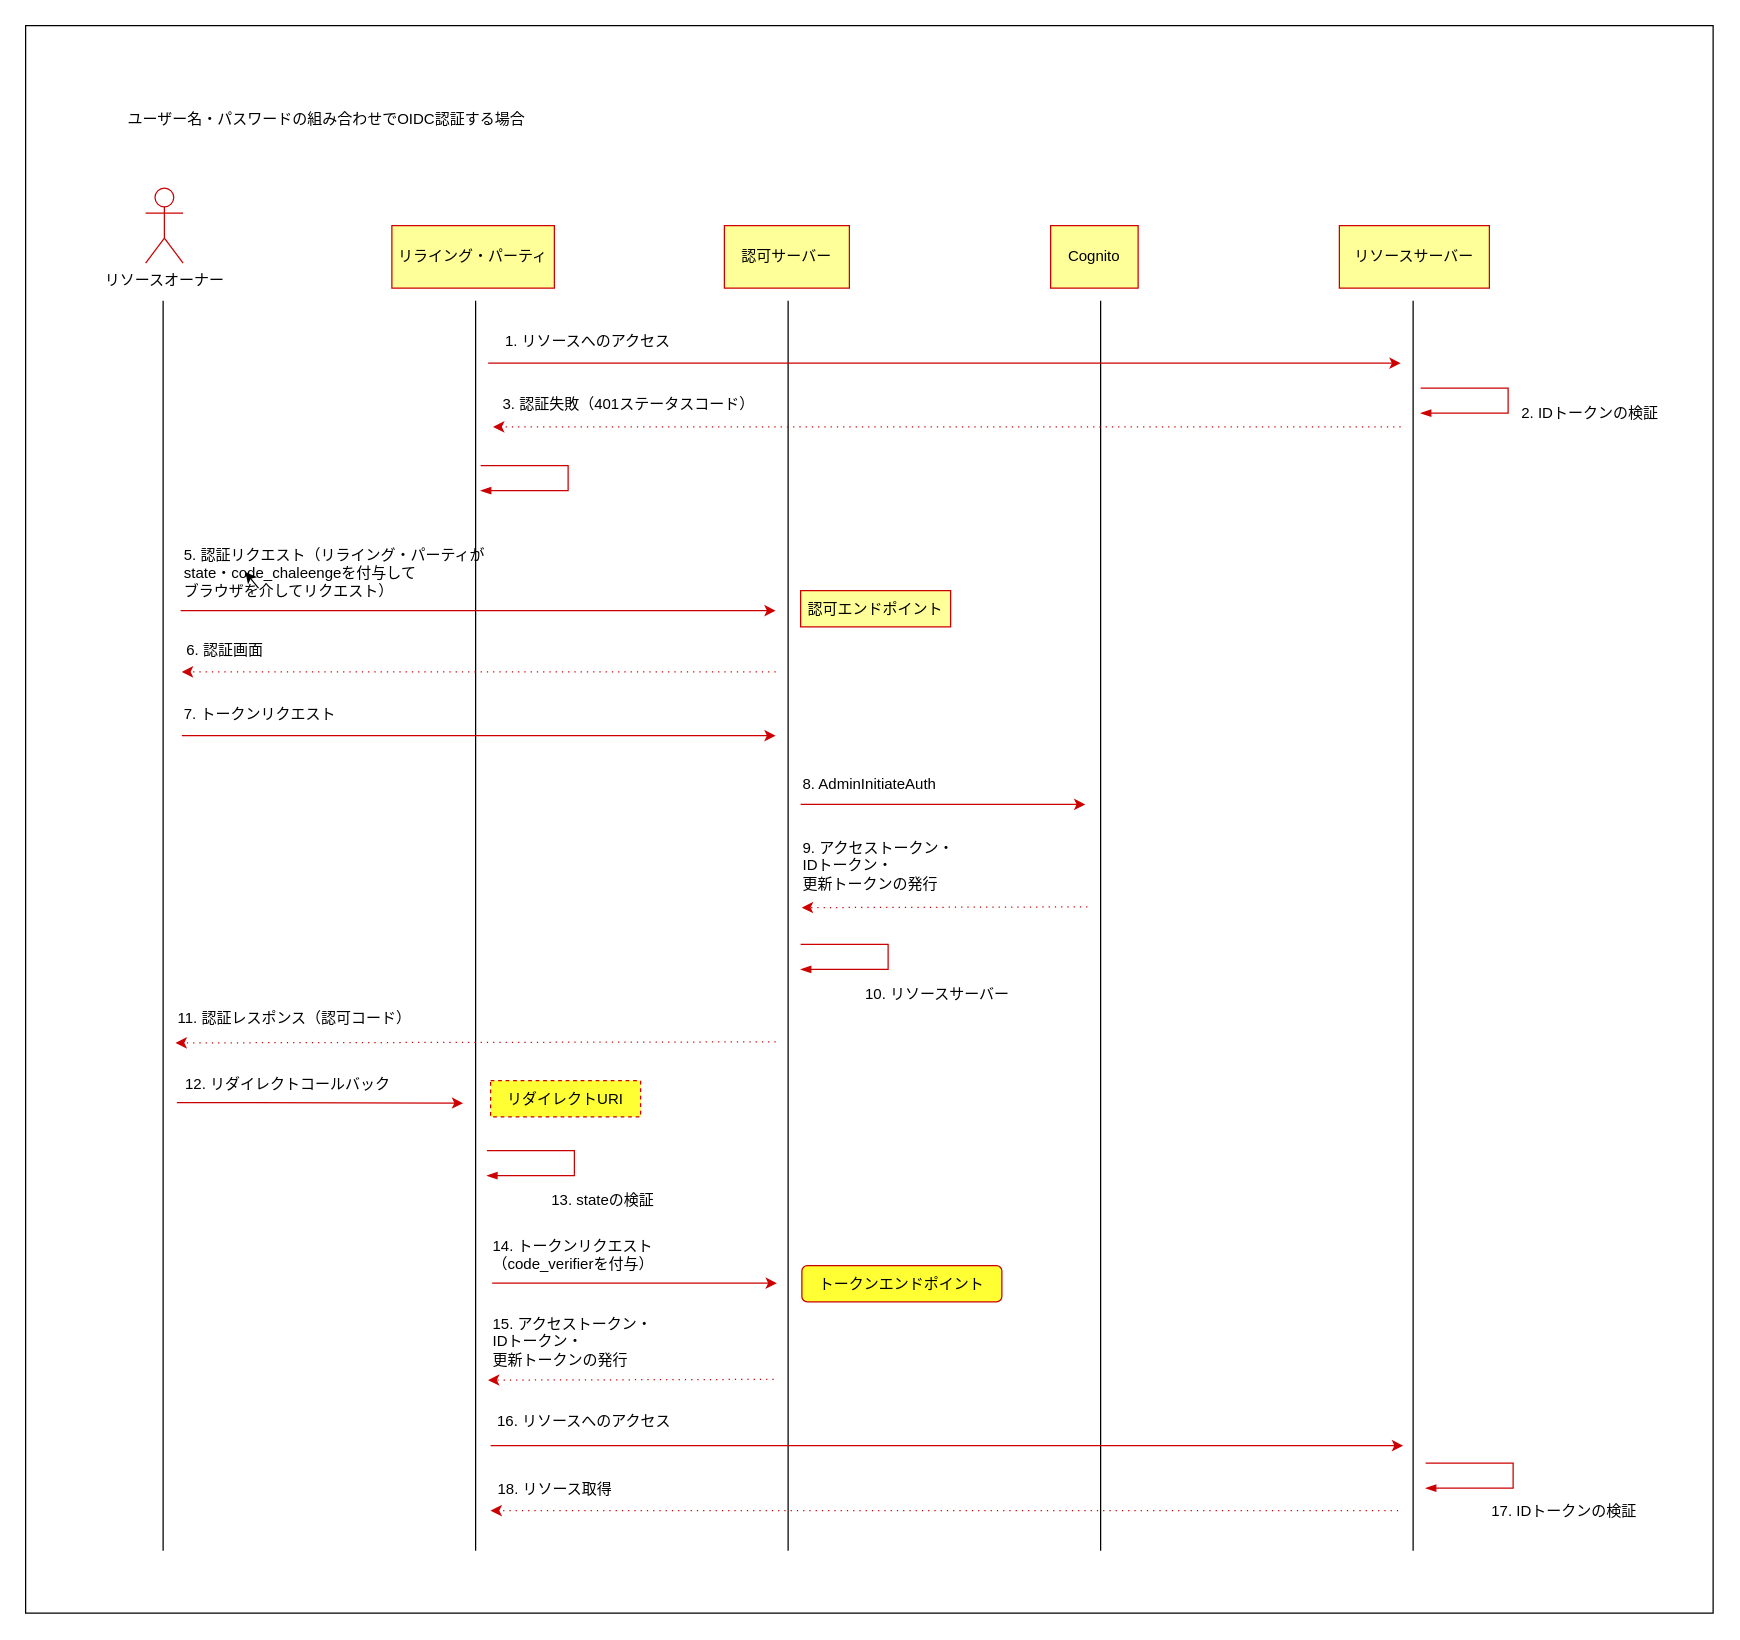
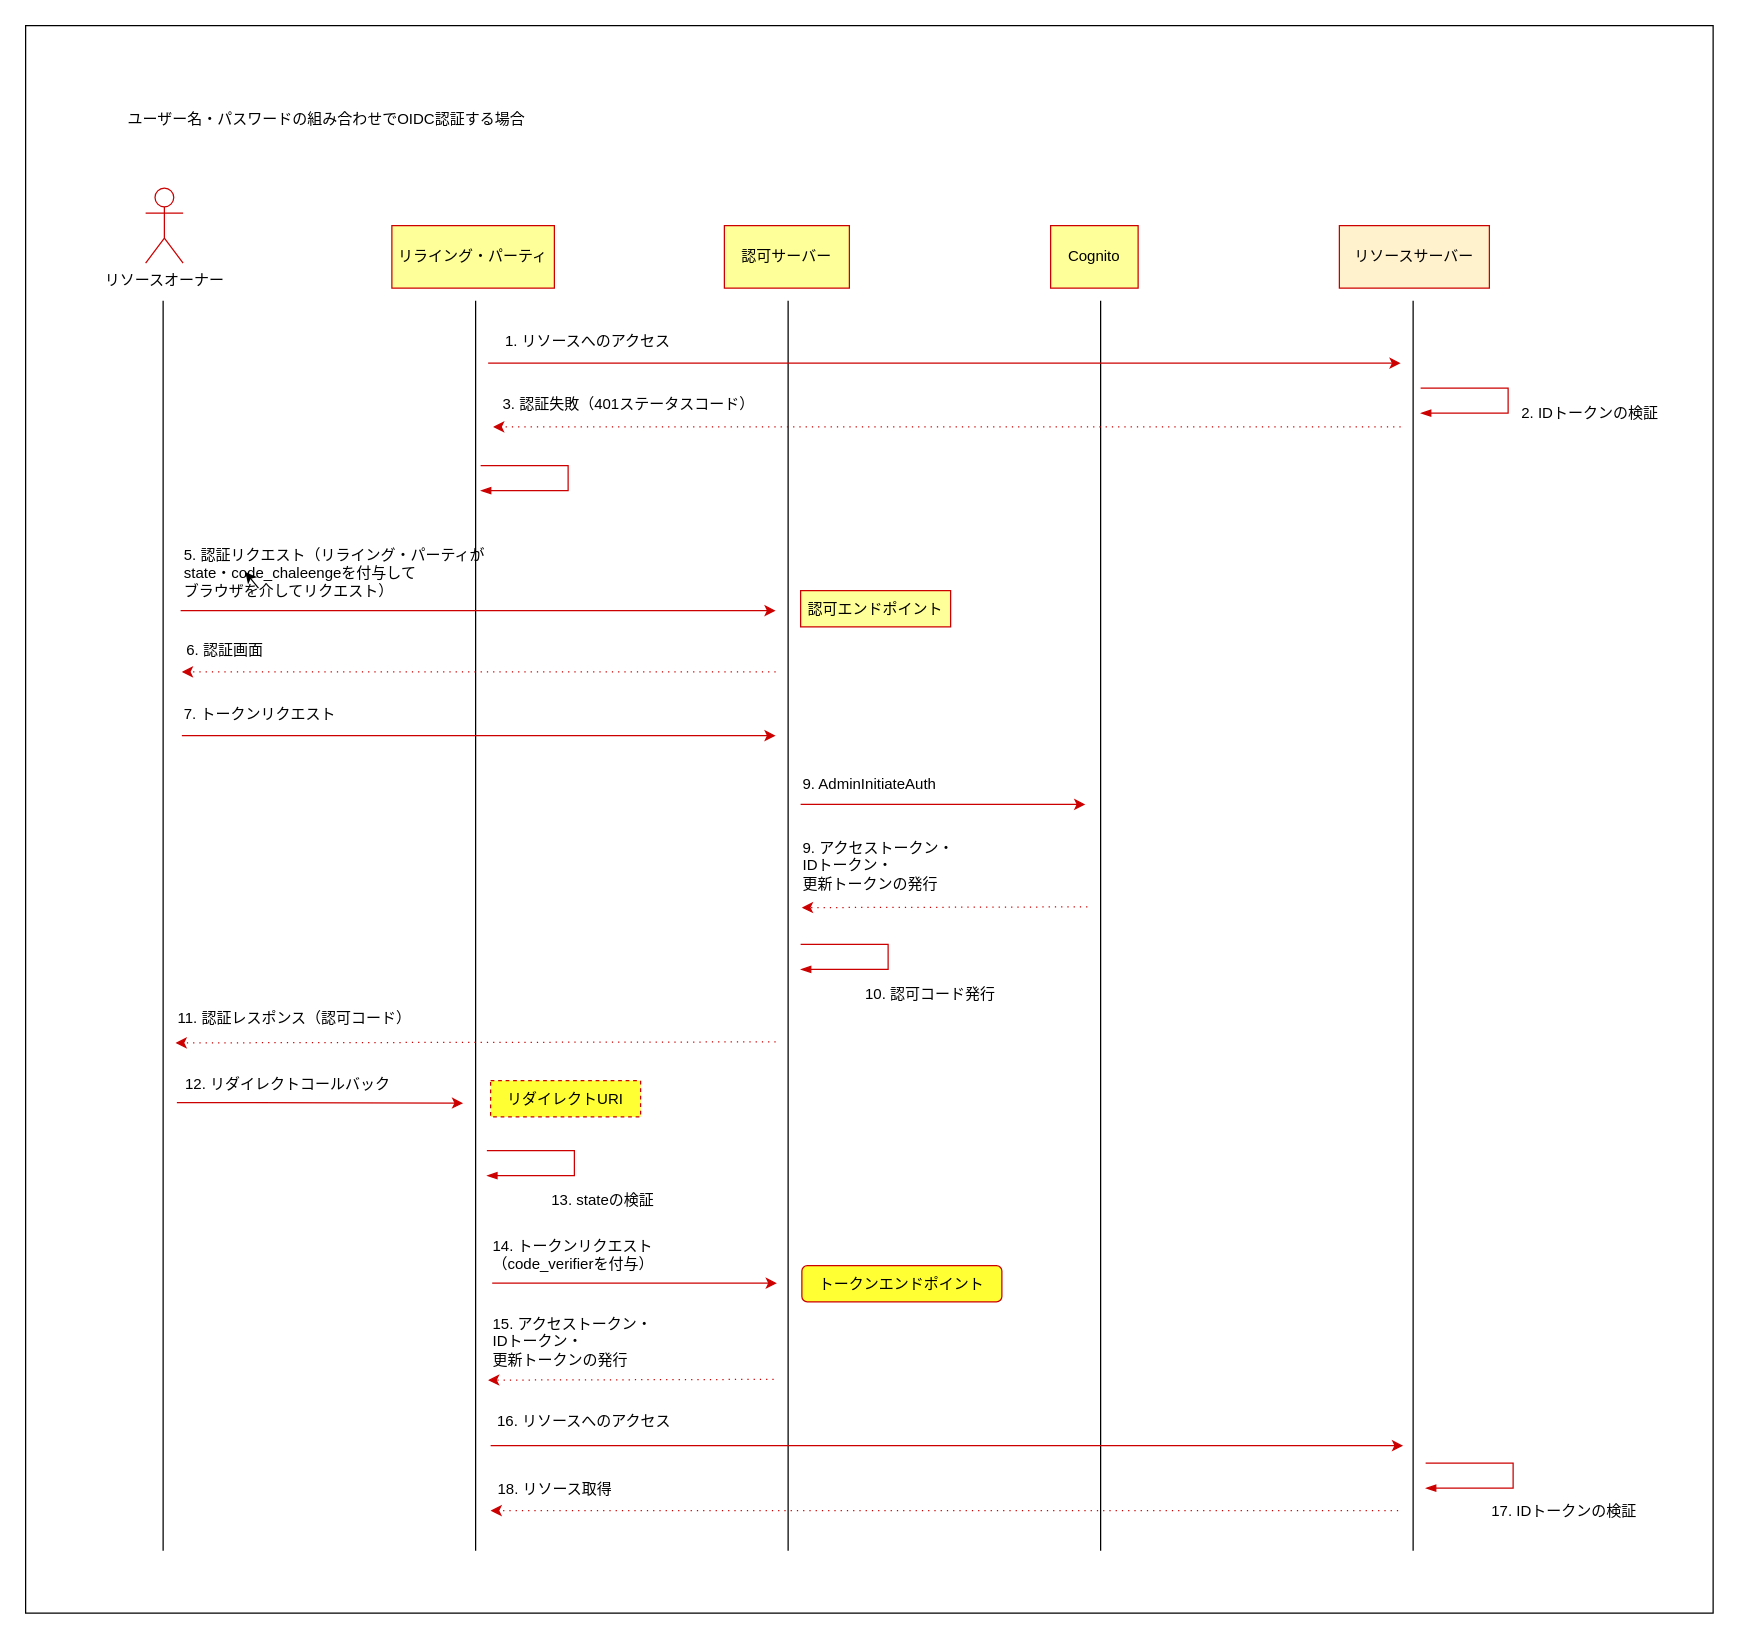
(1414, 257) -> (1414, 257)
(877, 785) -> (877, 785)
(939, 994) -> (931, 994)
